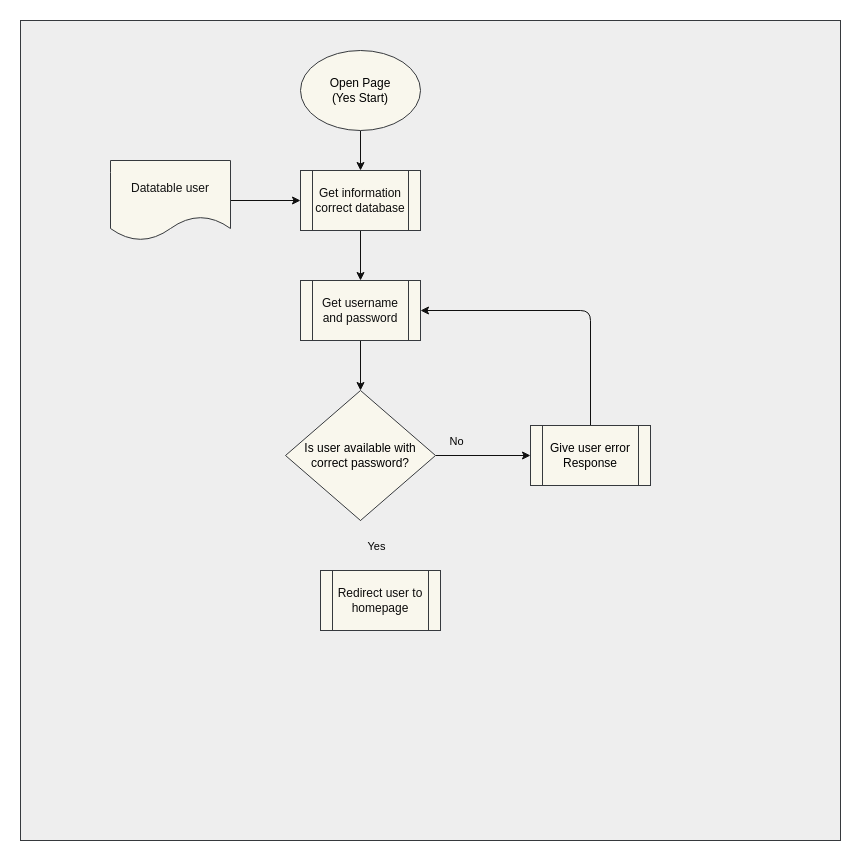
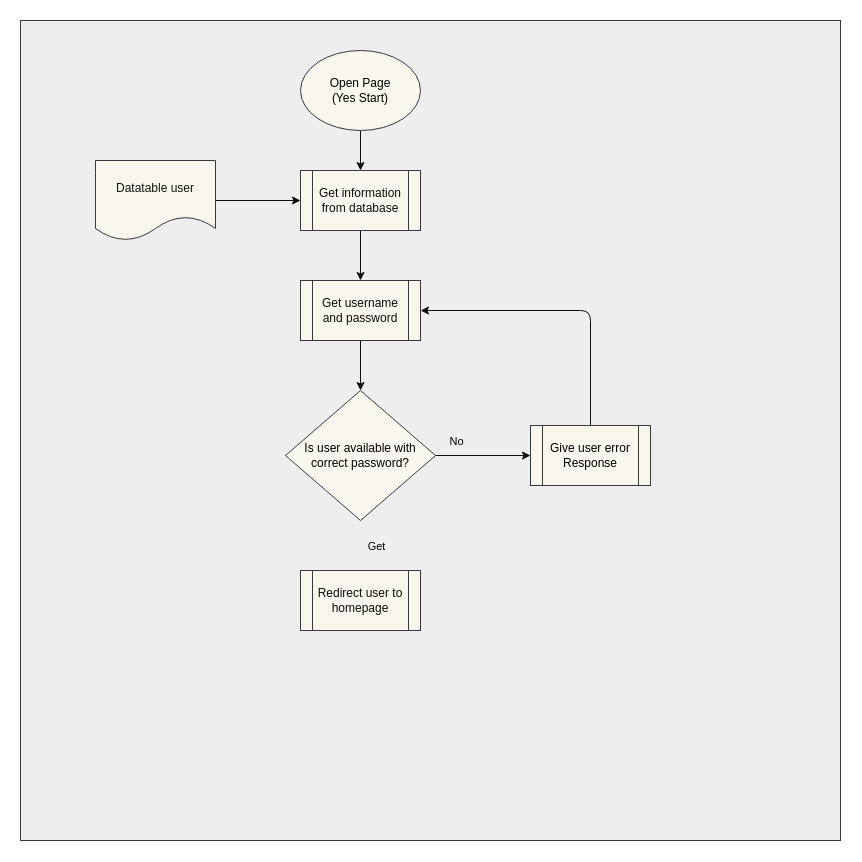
(171, 201) -> (156, 201)
(361, 201) -> (361, 201)
(377, 547) -> (377, 547)
(381, 601) -> (361, 601)
